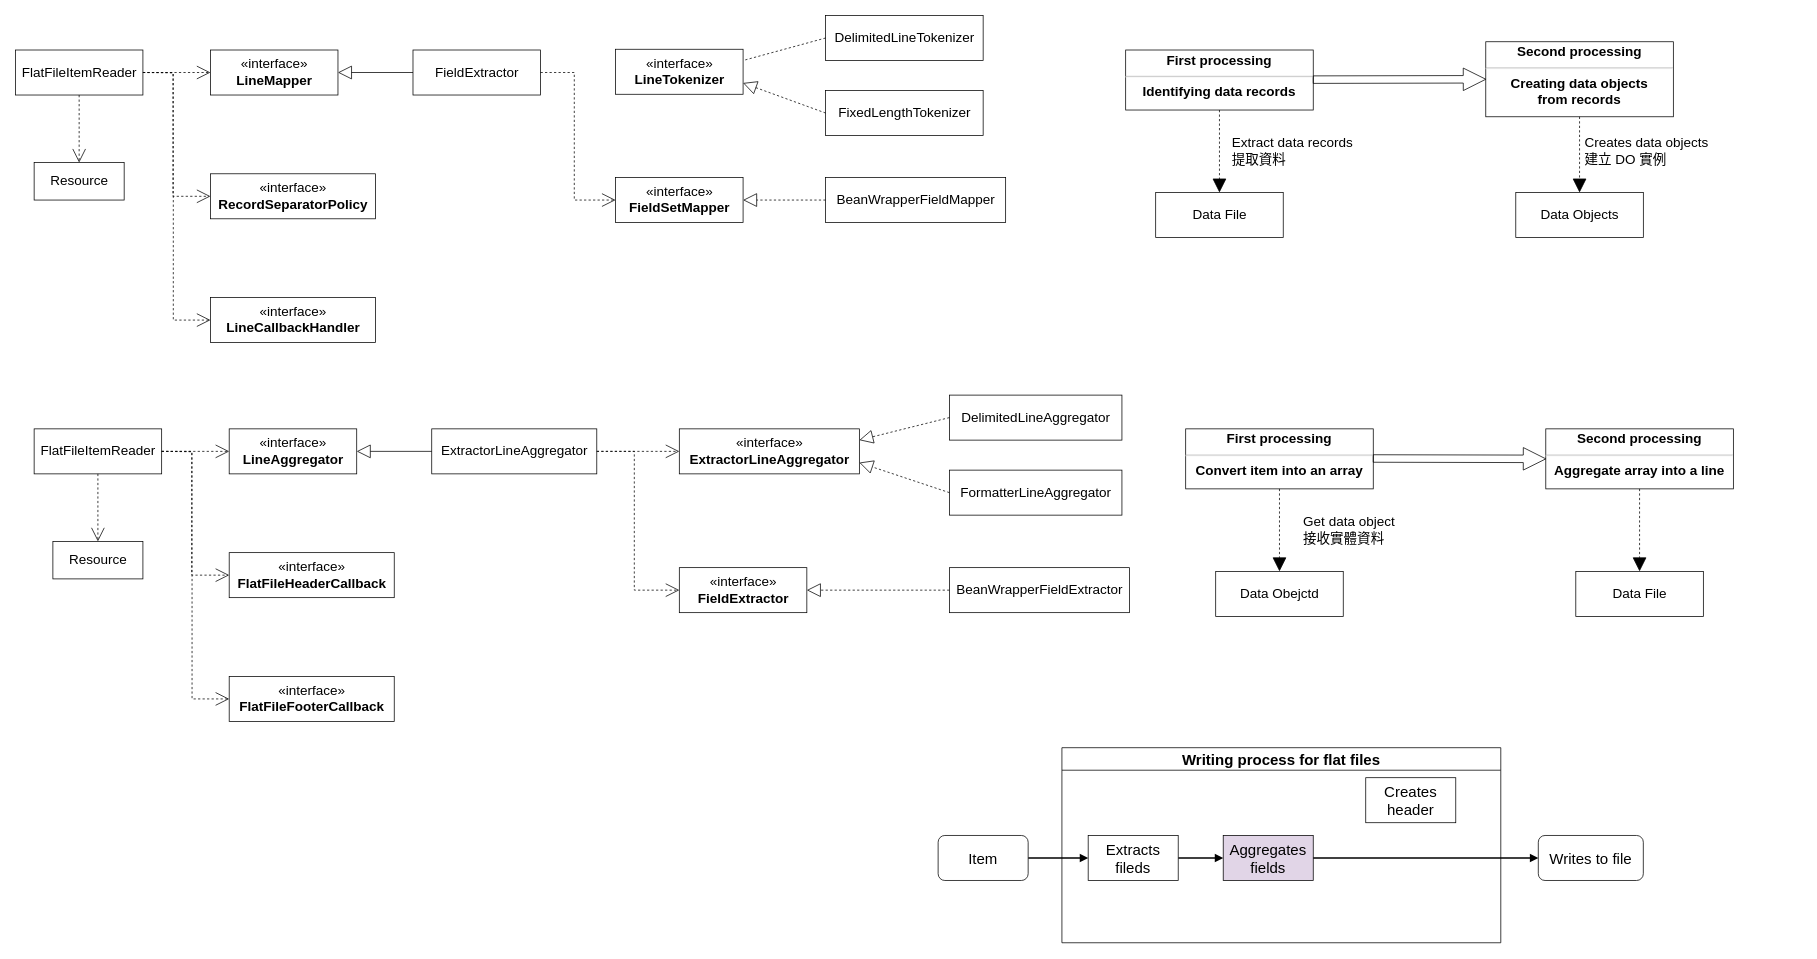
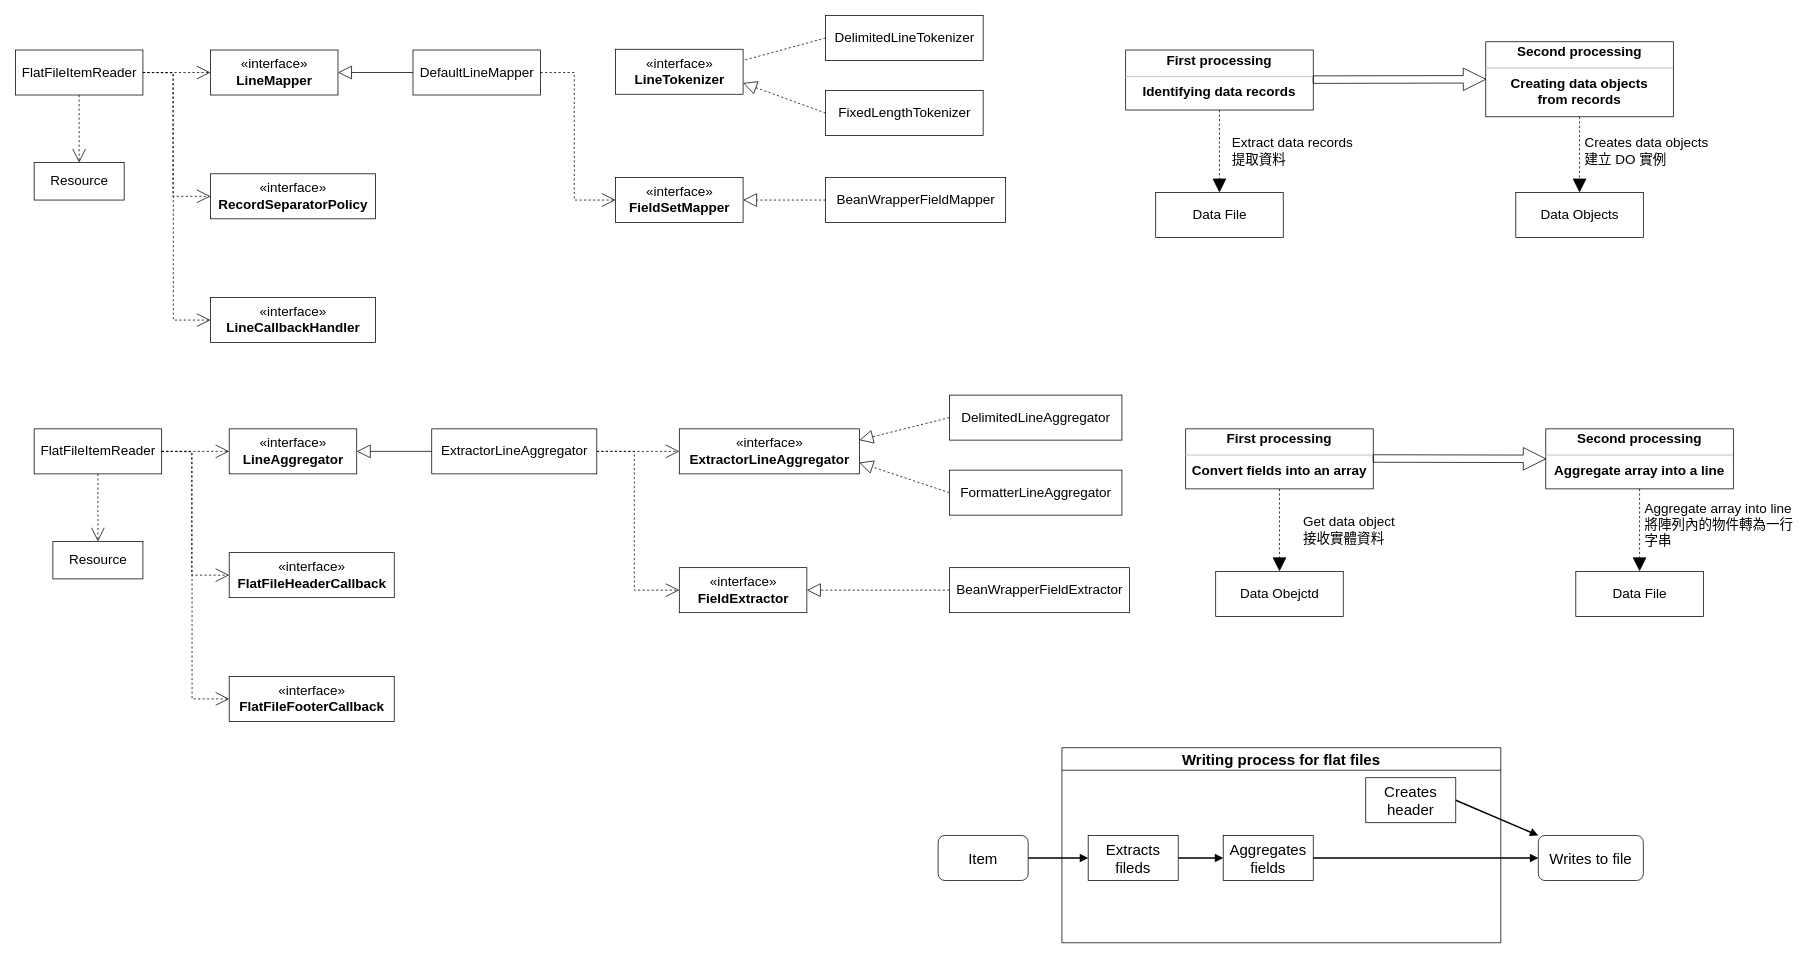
(477, 72) -> (477, 72)
(1273, 445) -> (1279, 445)
none -> (1722, 524)
none -> (1493, 816)
(1268, 858) -> (1268, 858)
